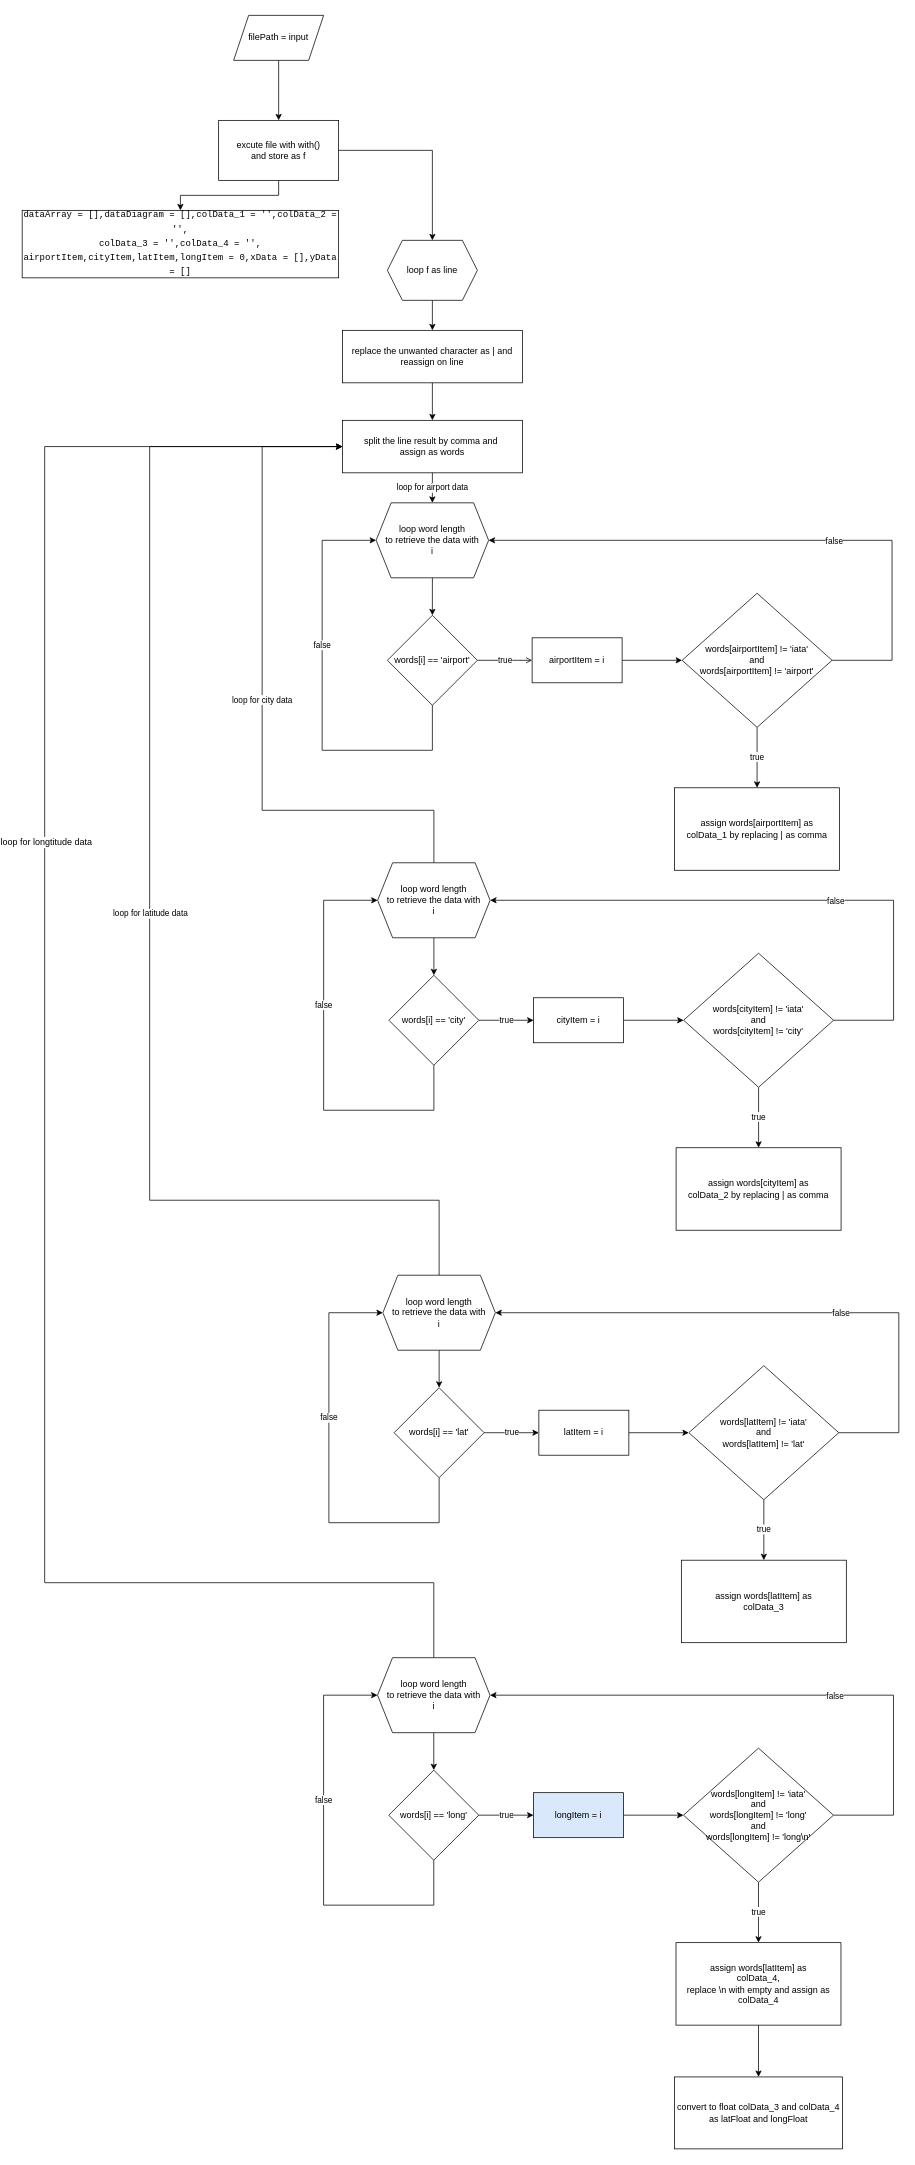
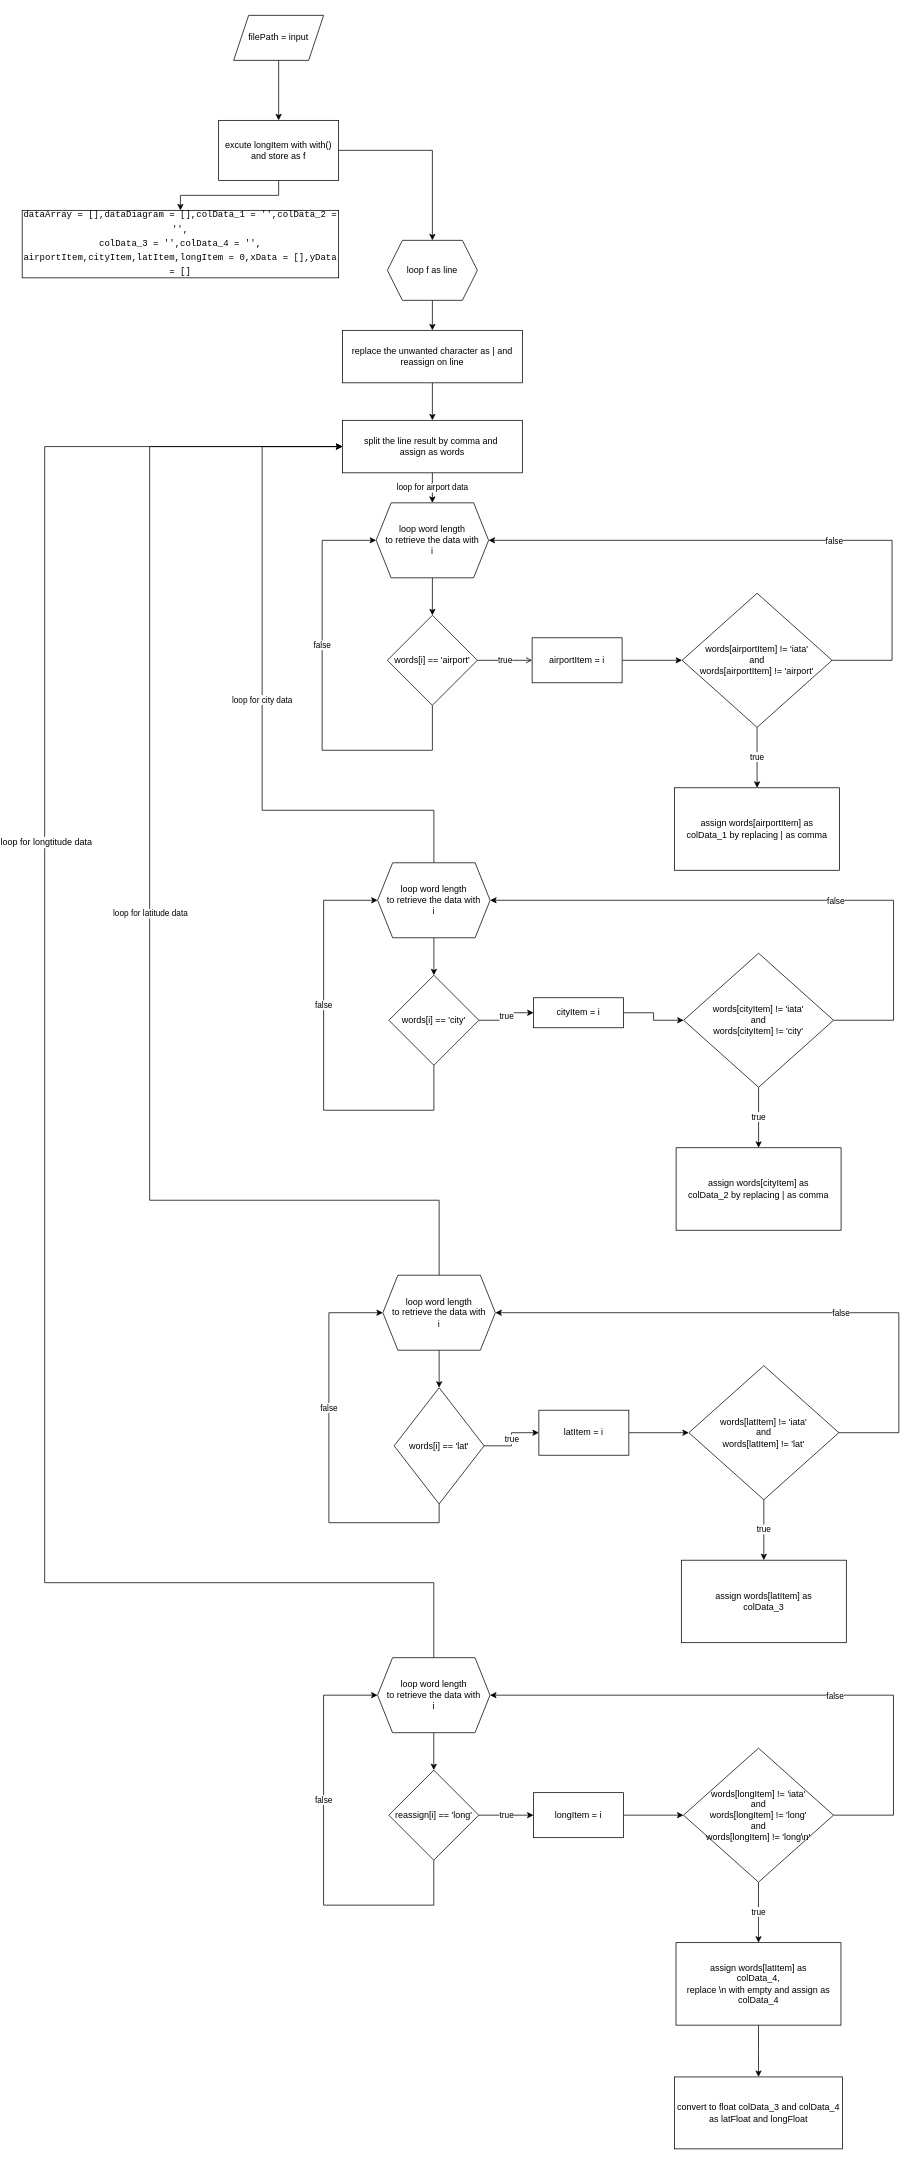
(279, 150) -> (279, 150)
(579, 1020) -> (579, 1013)
(439, 1433) -> (439, 1446)
(434, 1815) -> (434, 1815)
(579, 1815) -> (579, 1815)
